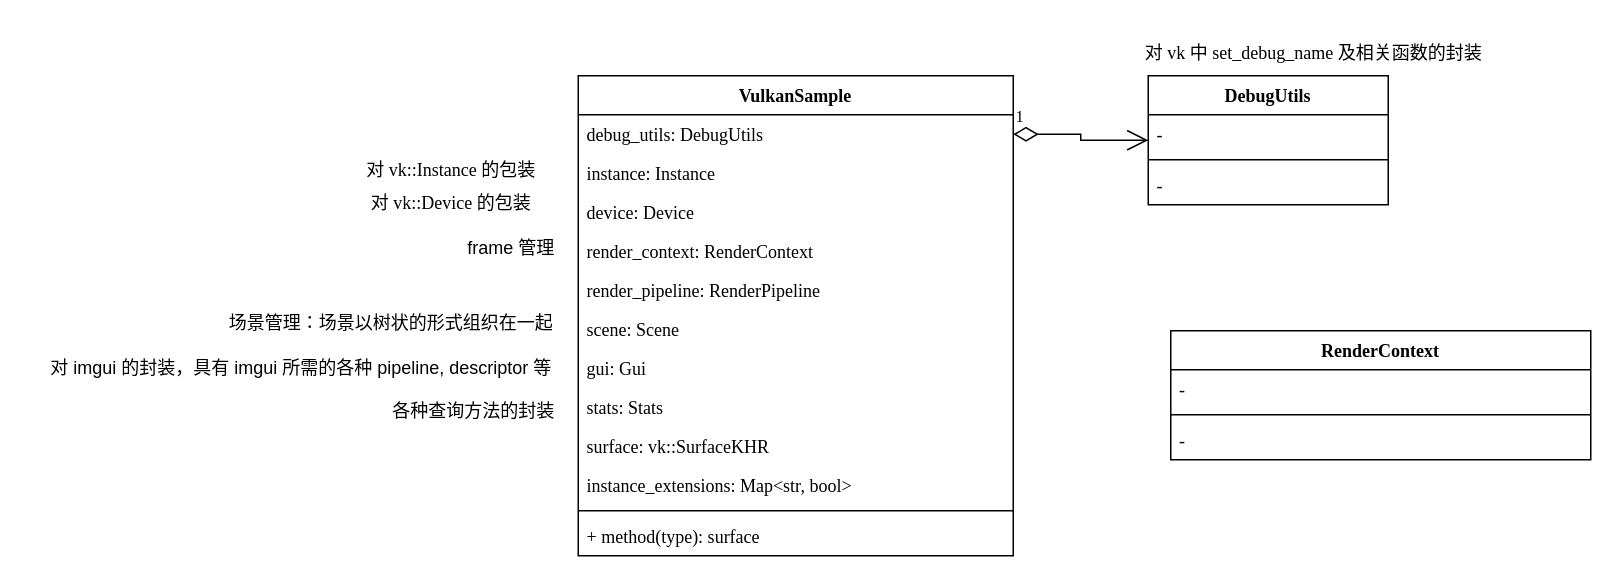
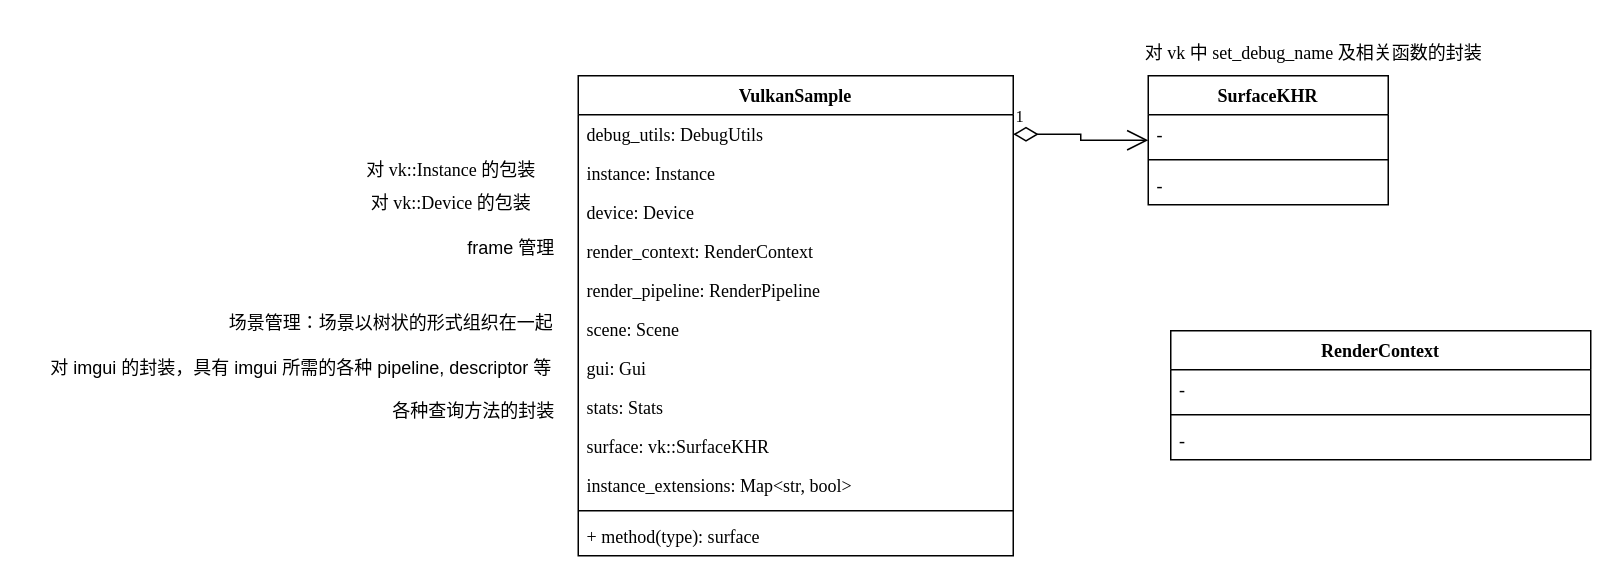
(1268, 97) -> (1268, 97)
